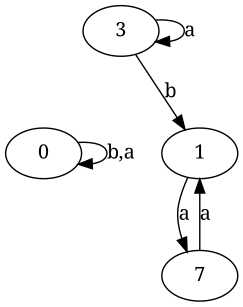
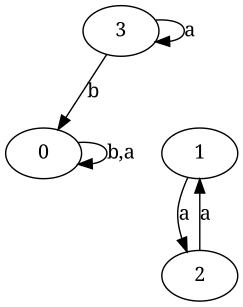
(157, 86) -> (86, 86)
(200, 276) -> (200, 276)
